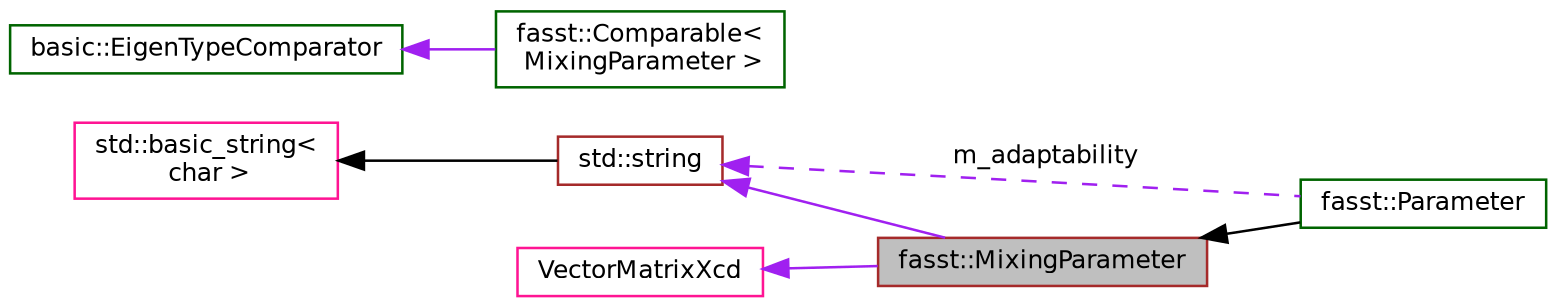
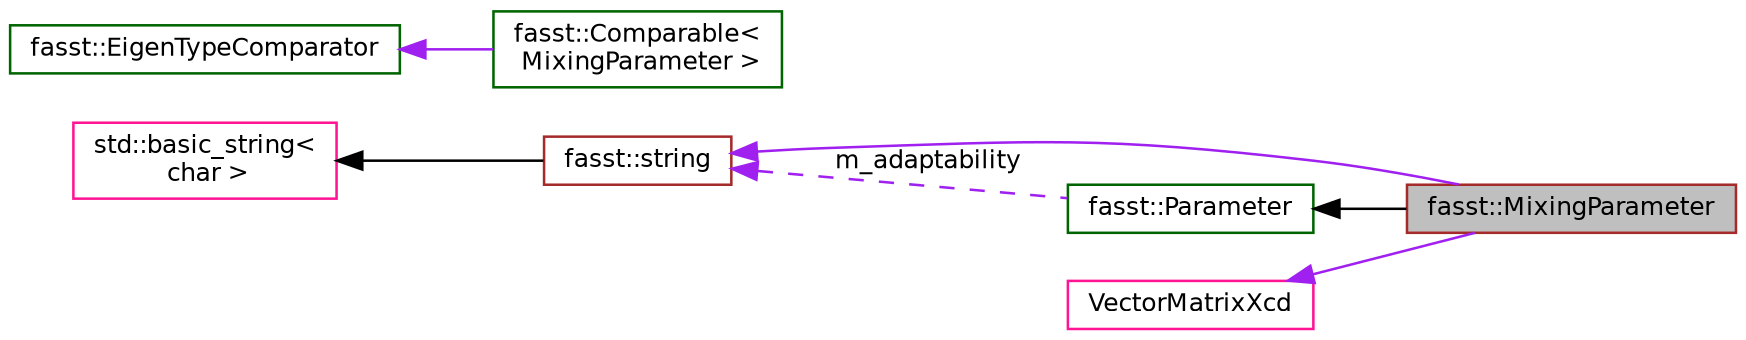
(206, 49) -> (205, 49)
(640, 161) -> (638, 161)
(1264, 228) -> (1373, 209)
